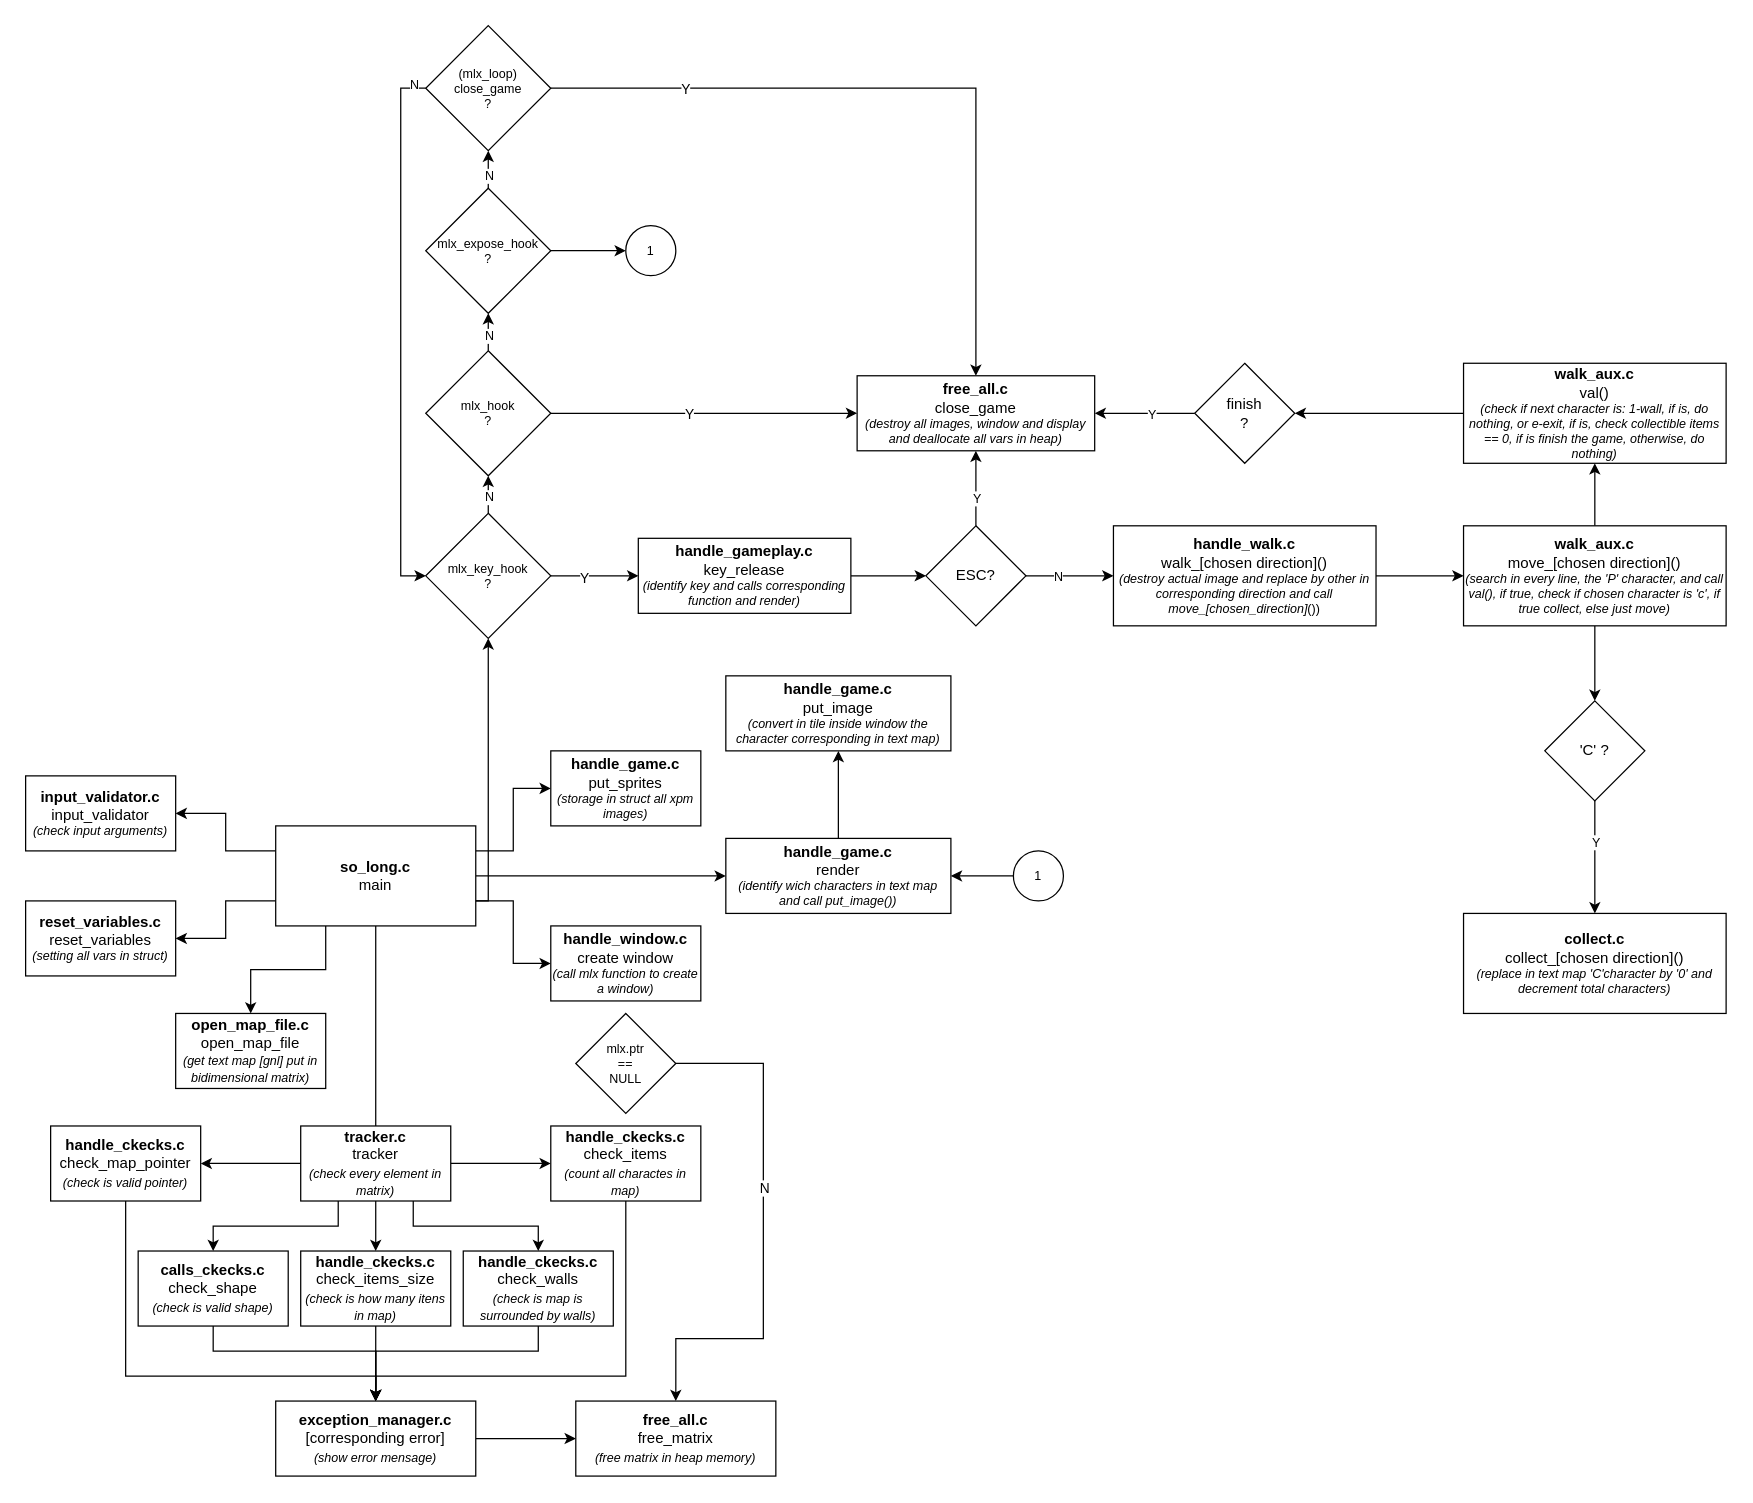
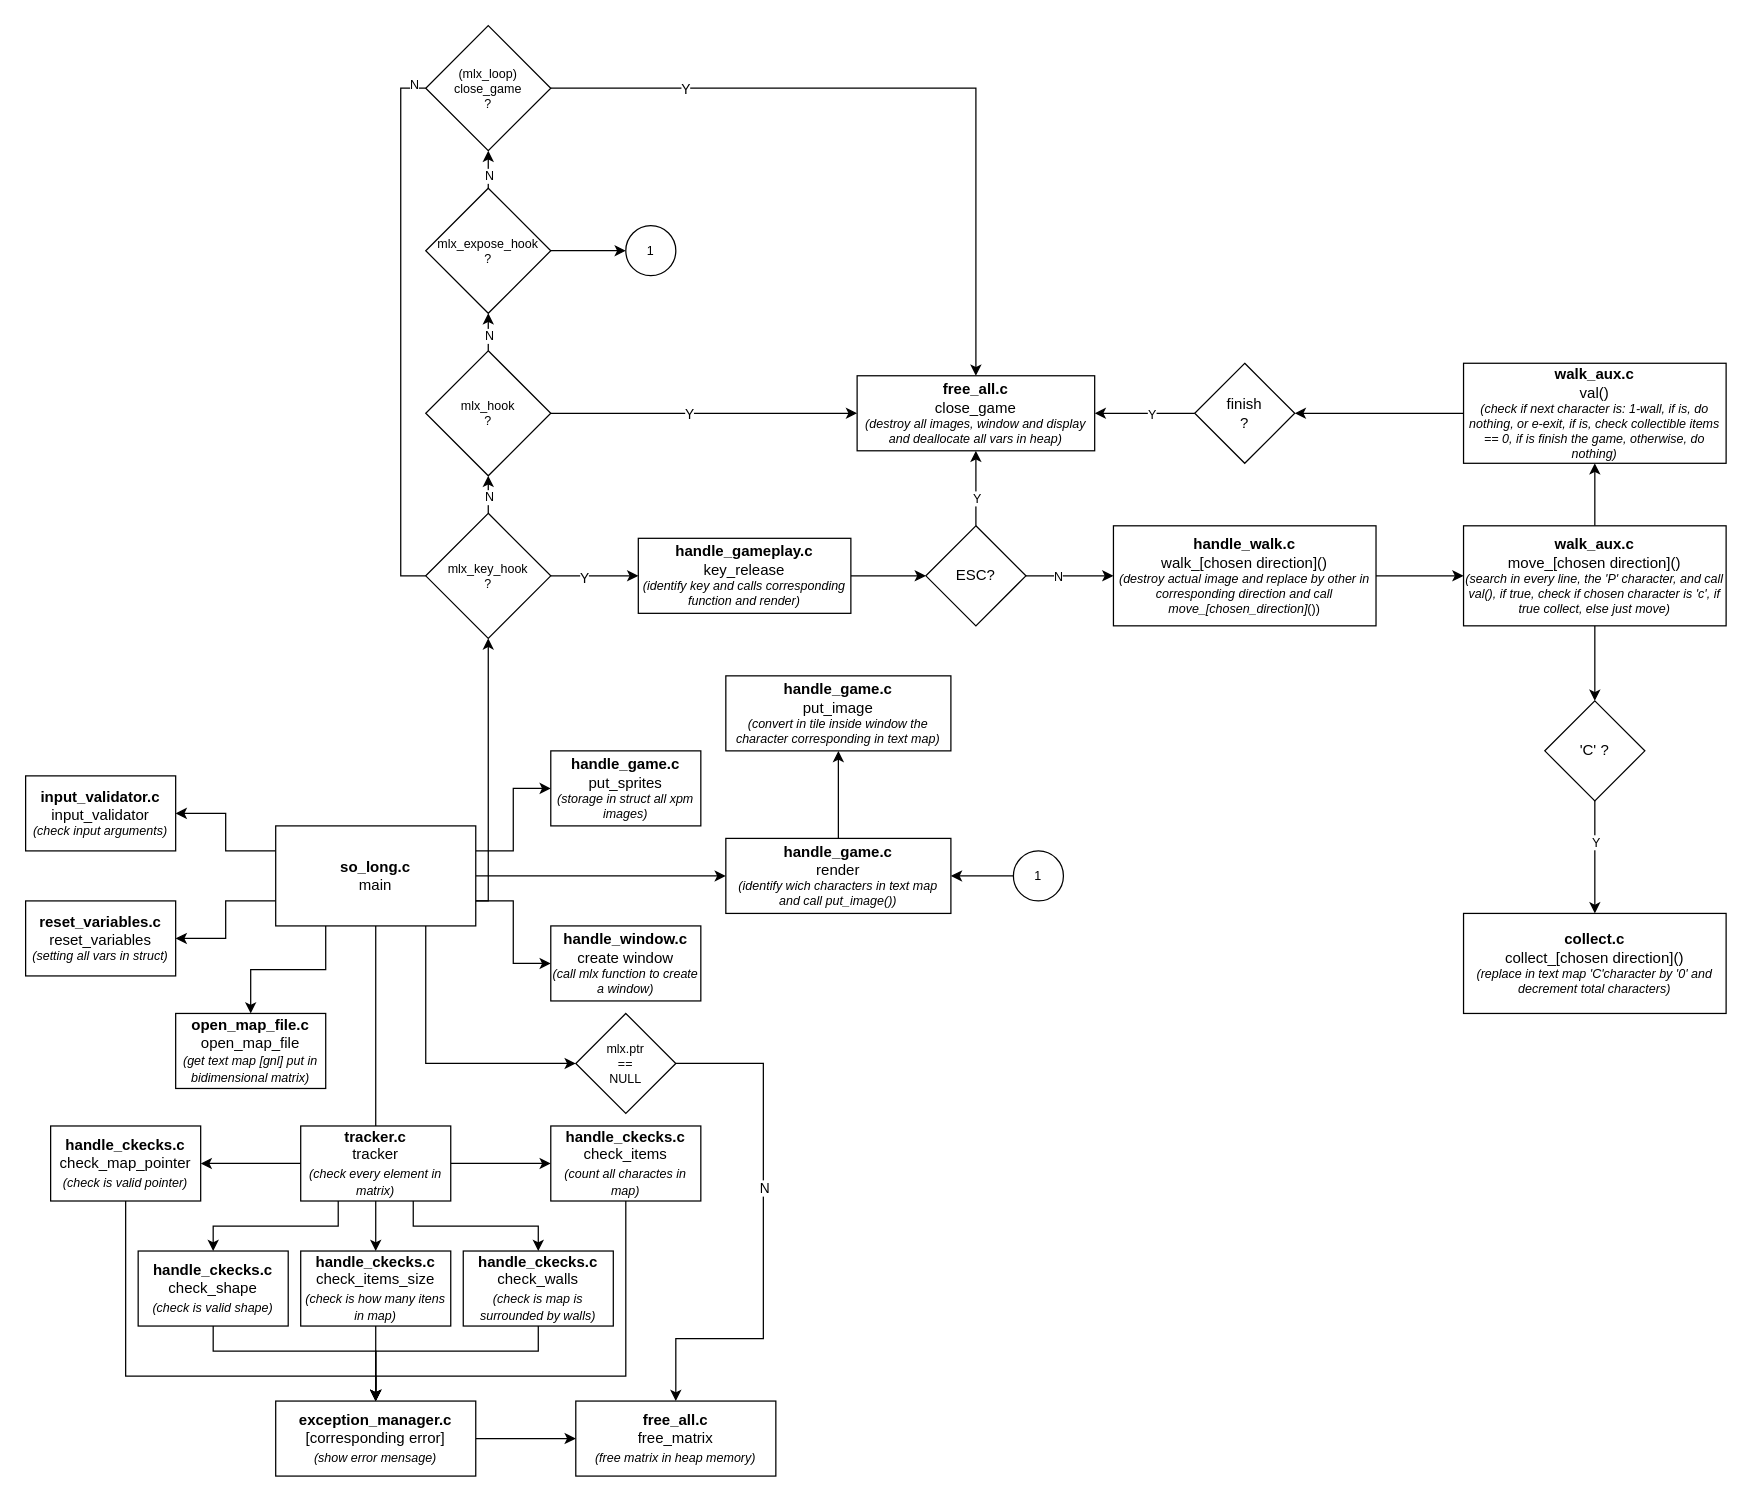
(416, 576) -> (419, 576)
none -> (428, 1063)
(213, 1288) -> (213, 1288)
